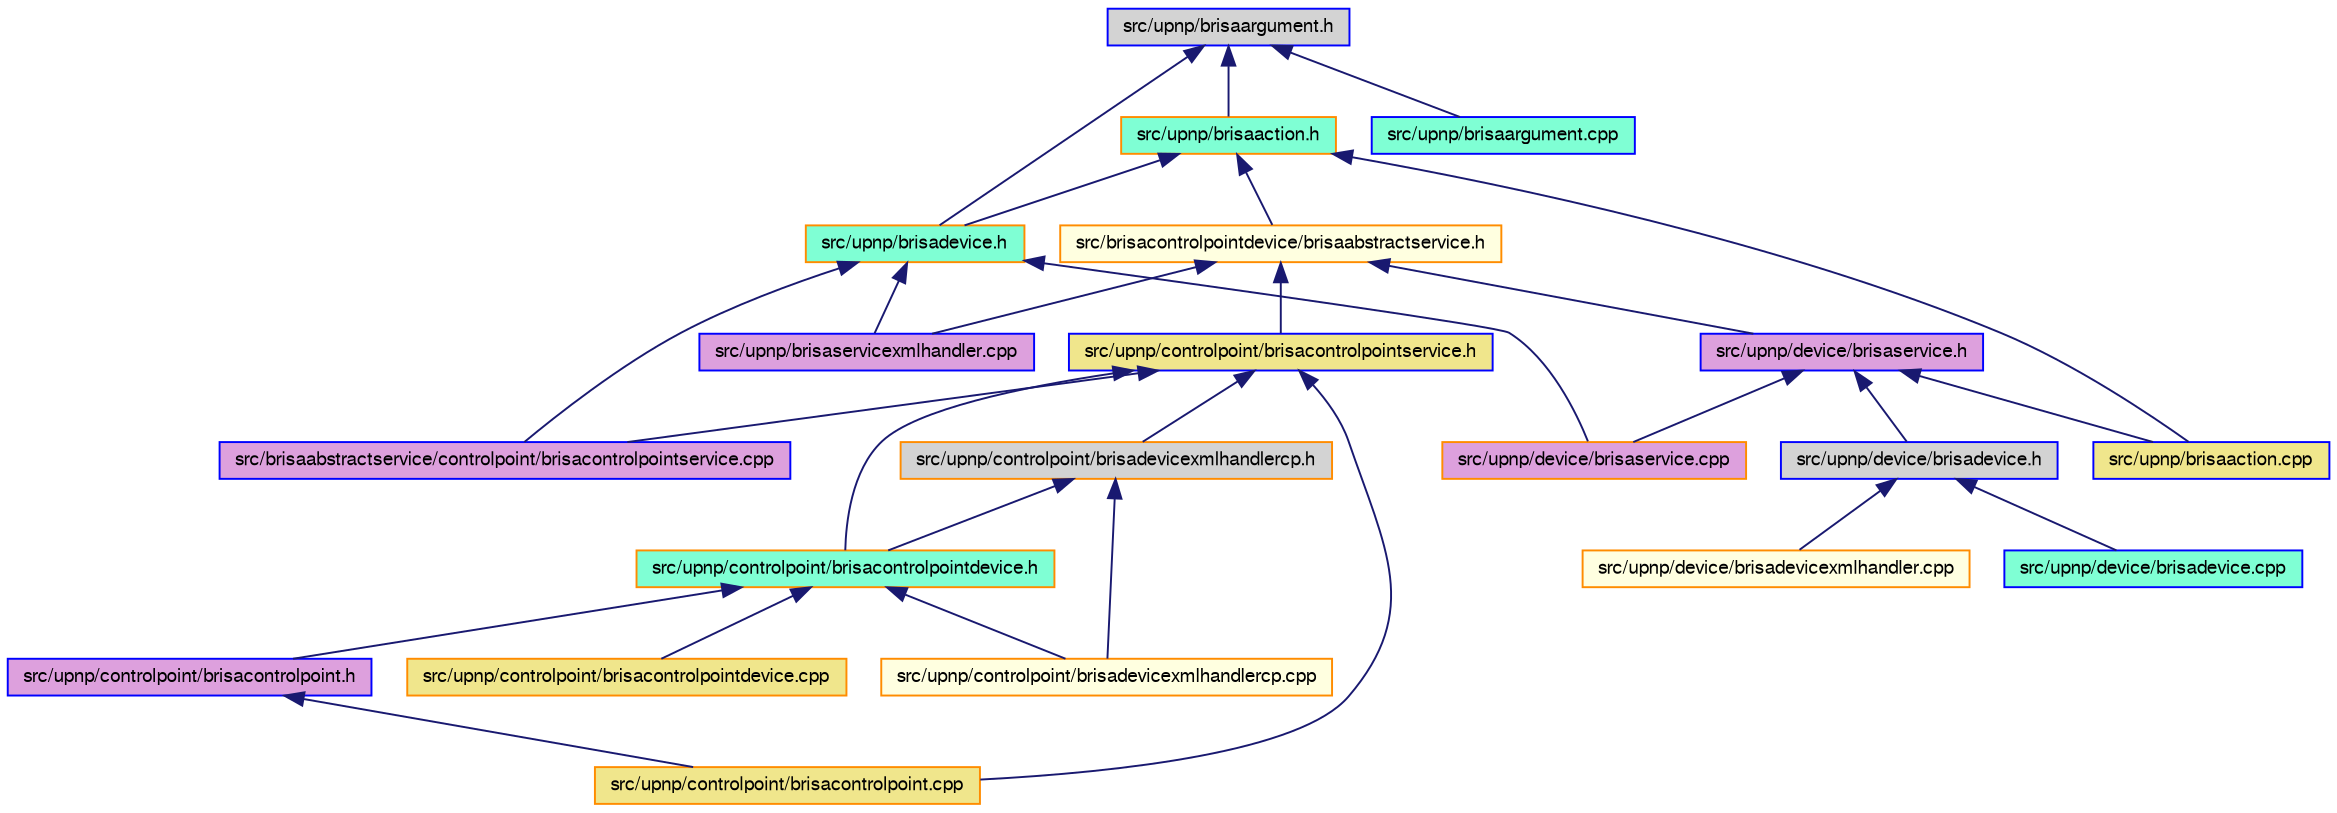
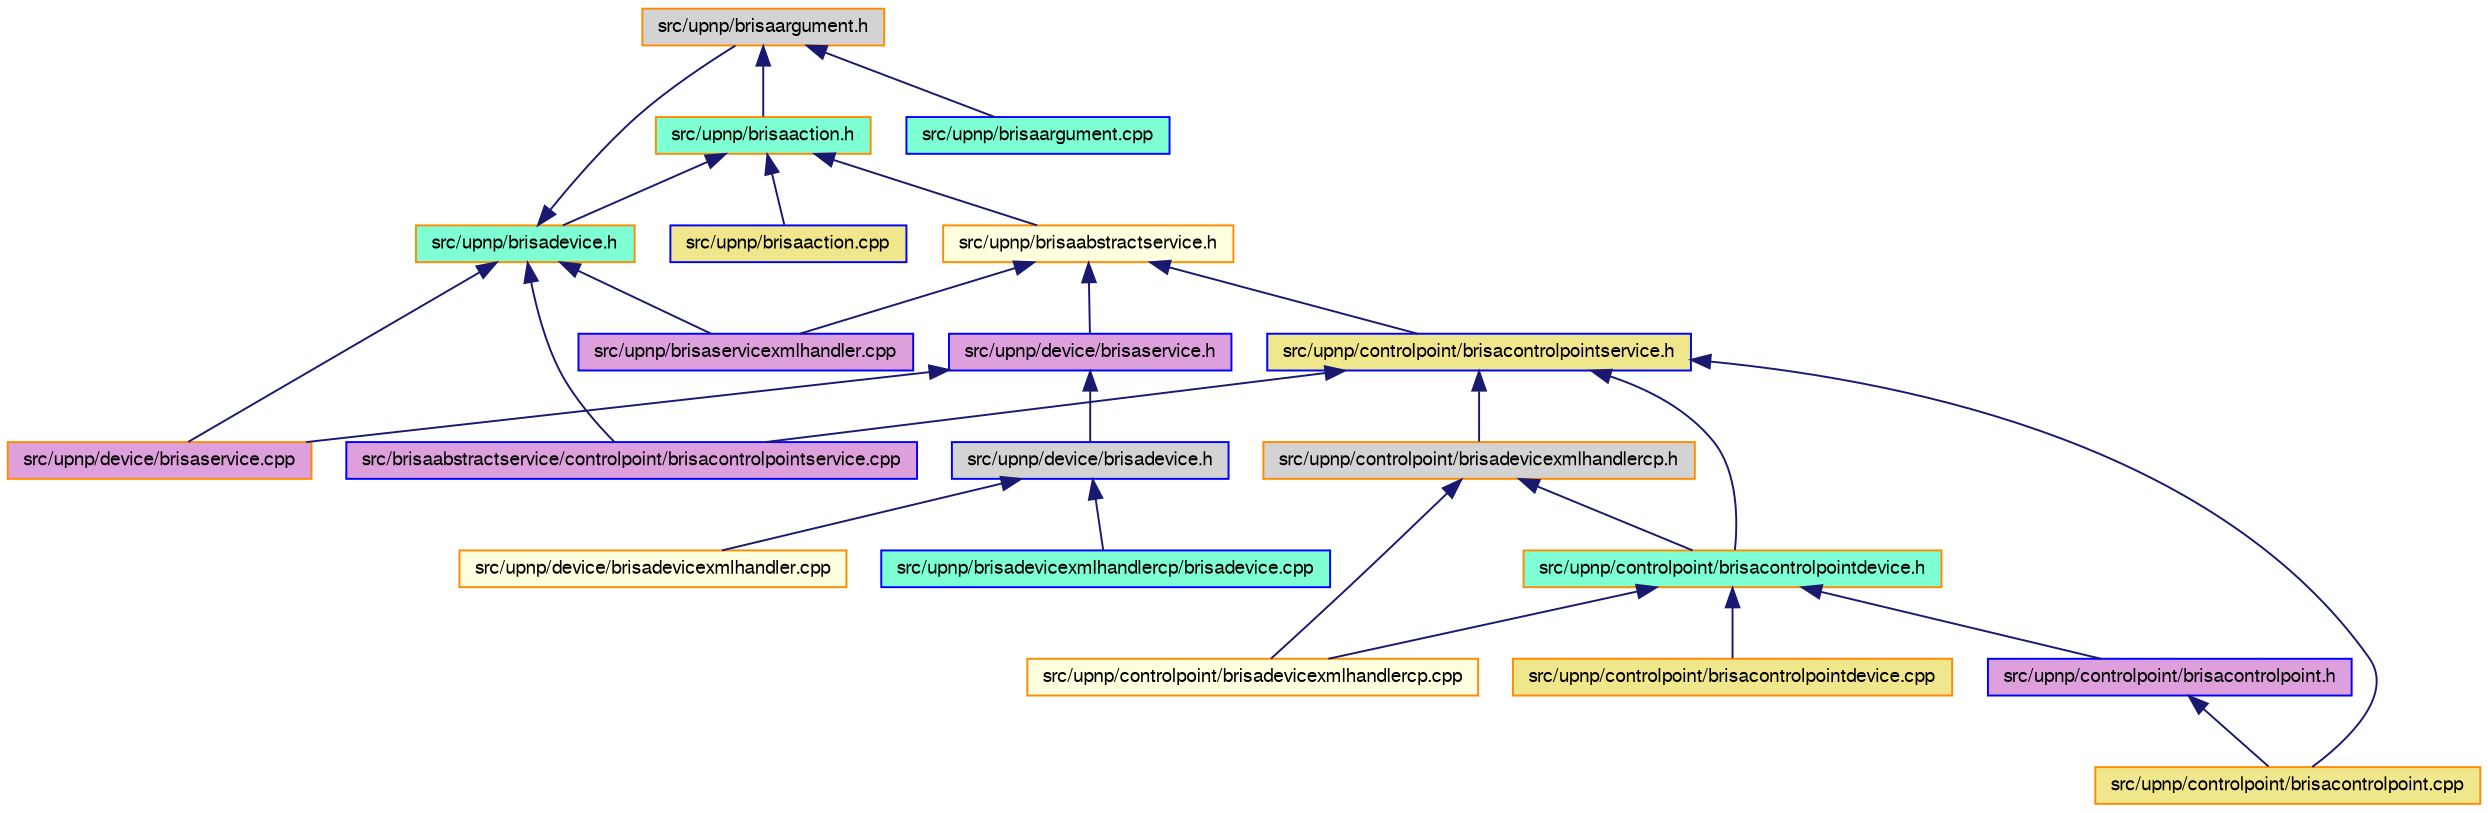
(1229, 27) -> (763, 27)
(1064, 141) -> (635, 118)
(1281, 244) -> (1088, 244)
(2036, 409) -> none
(2153, 569) -> (1106, 569)
